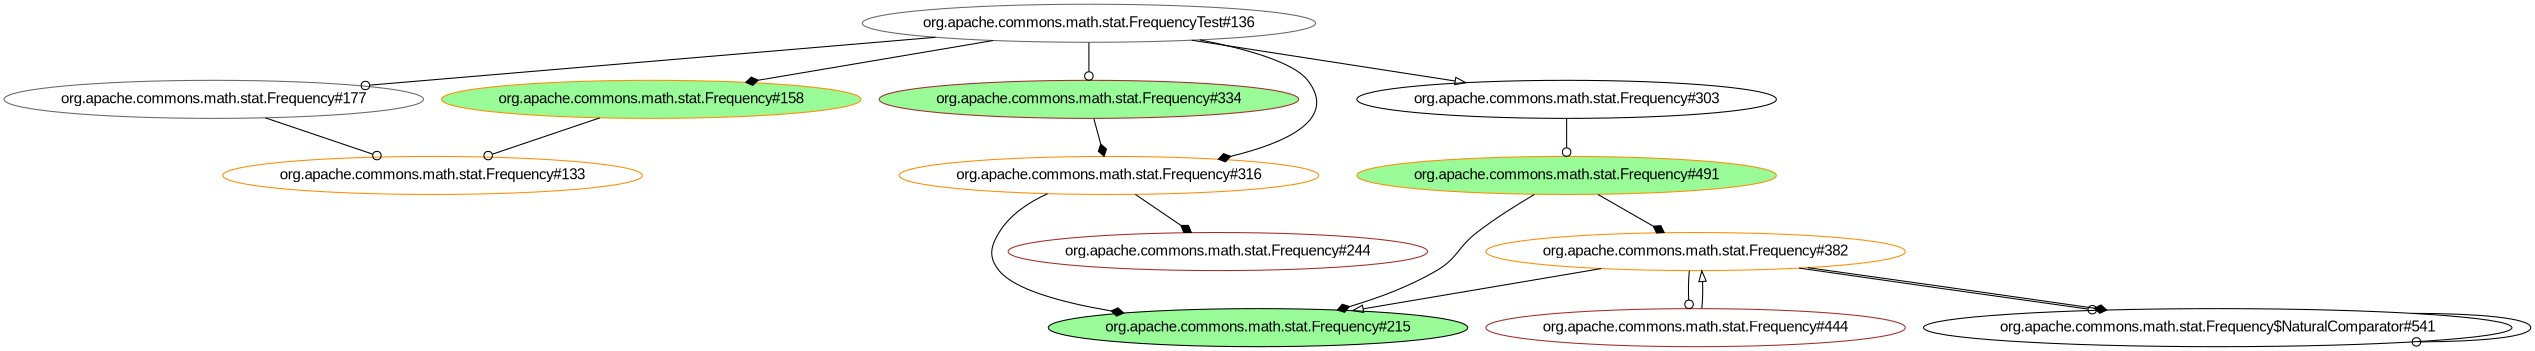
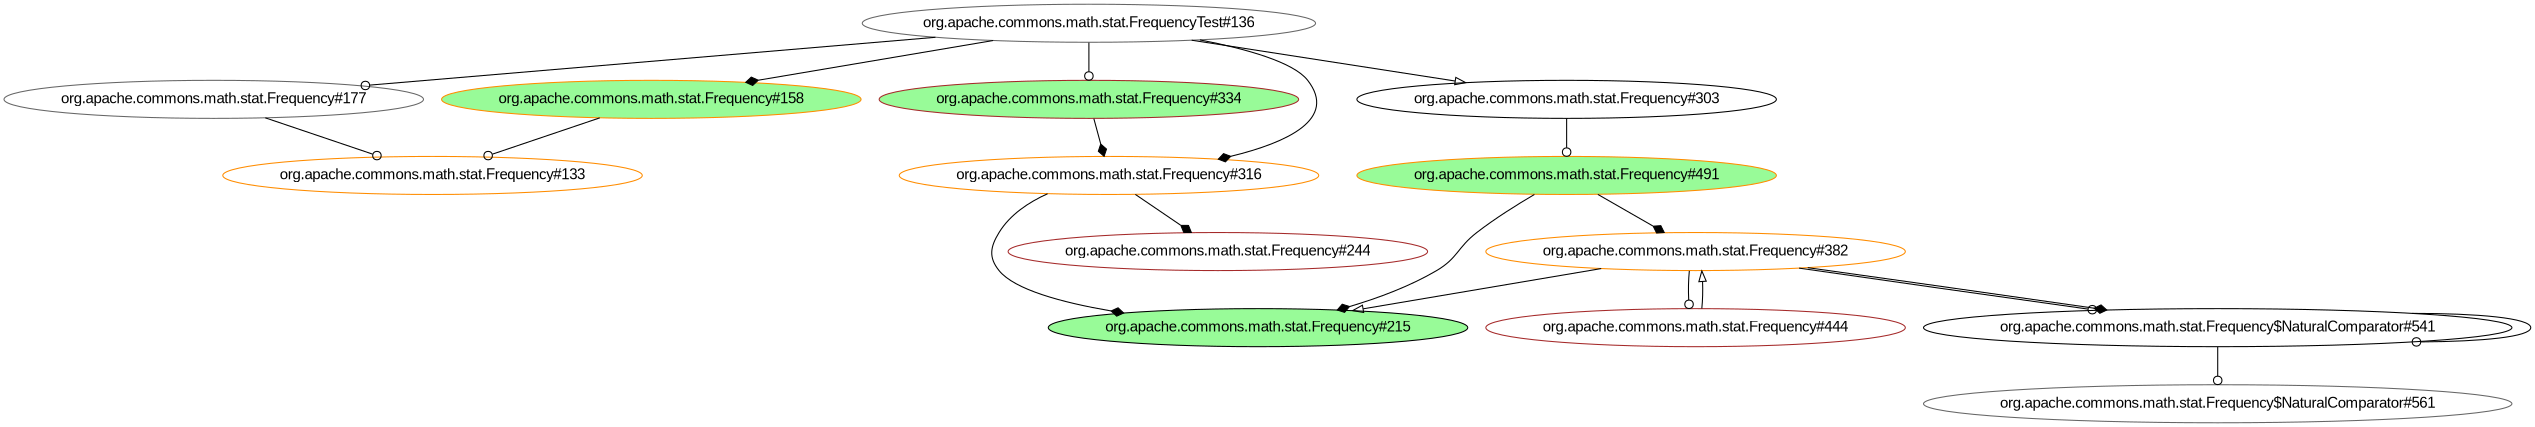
none -> (2218, 404)
